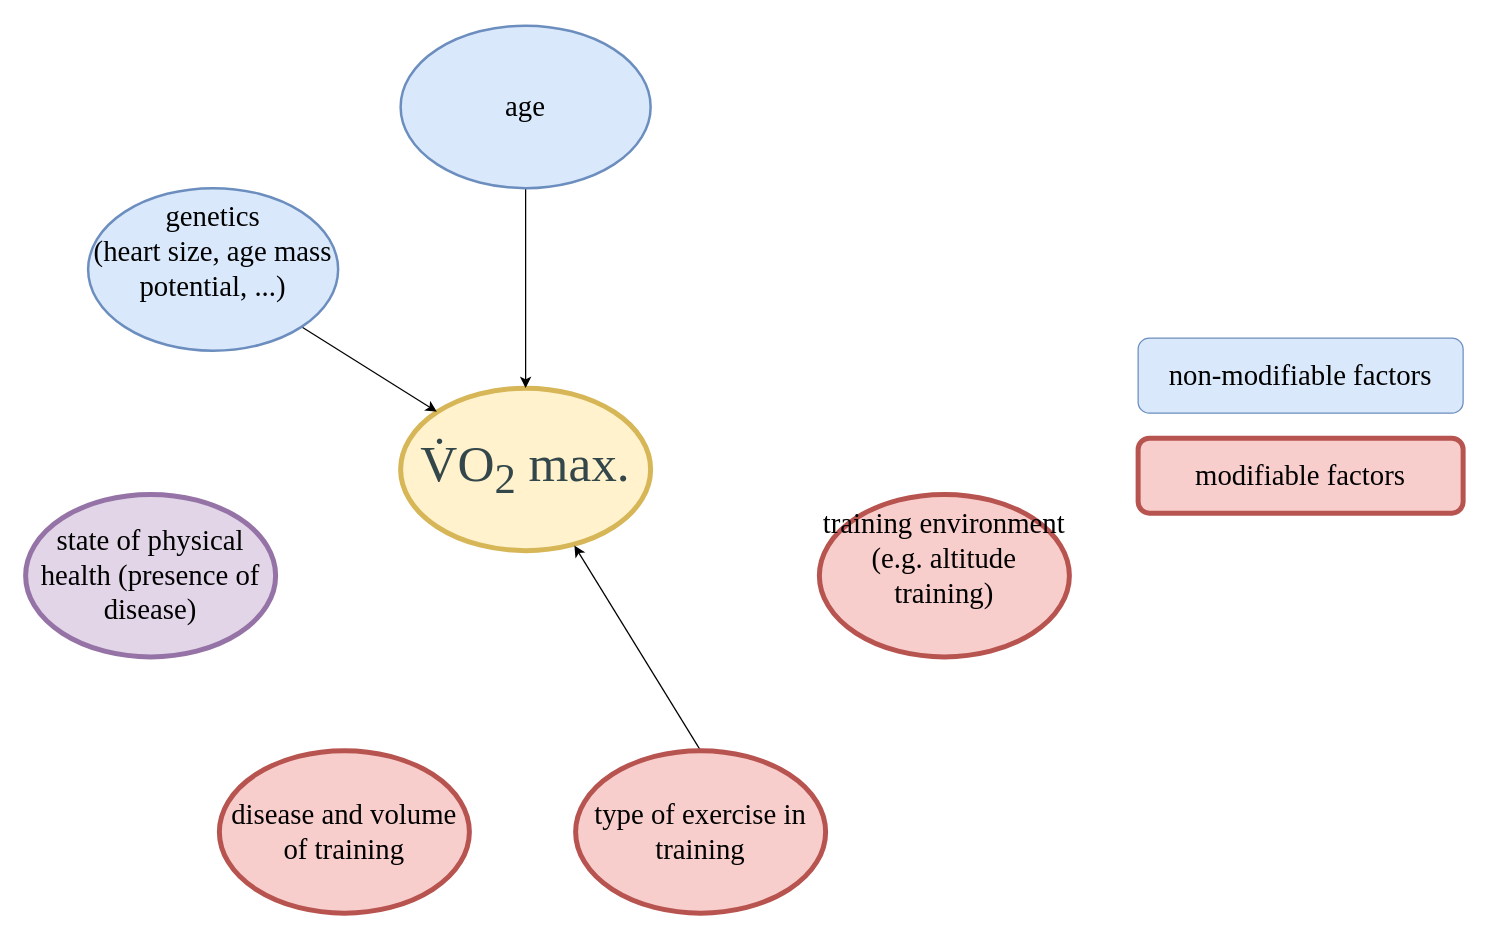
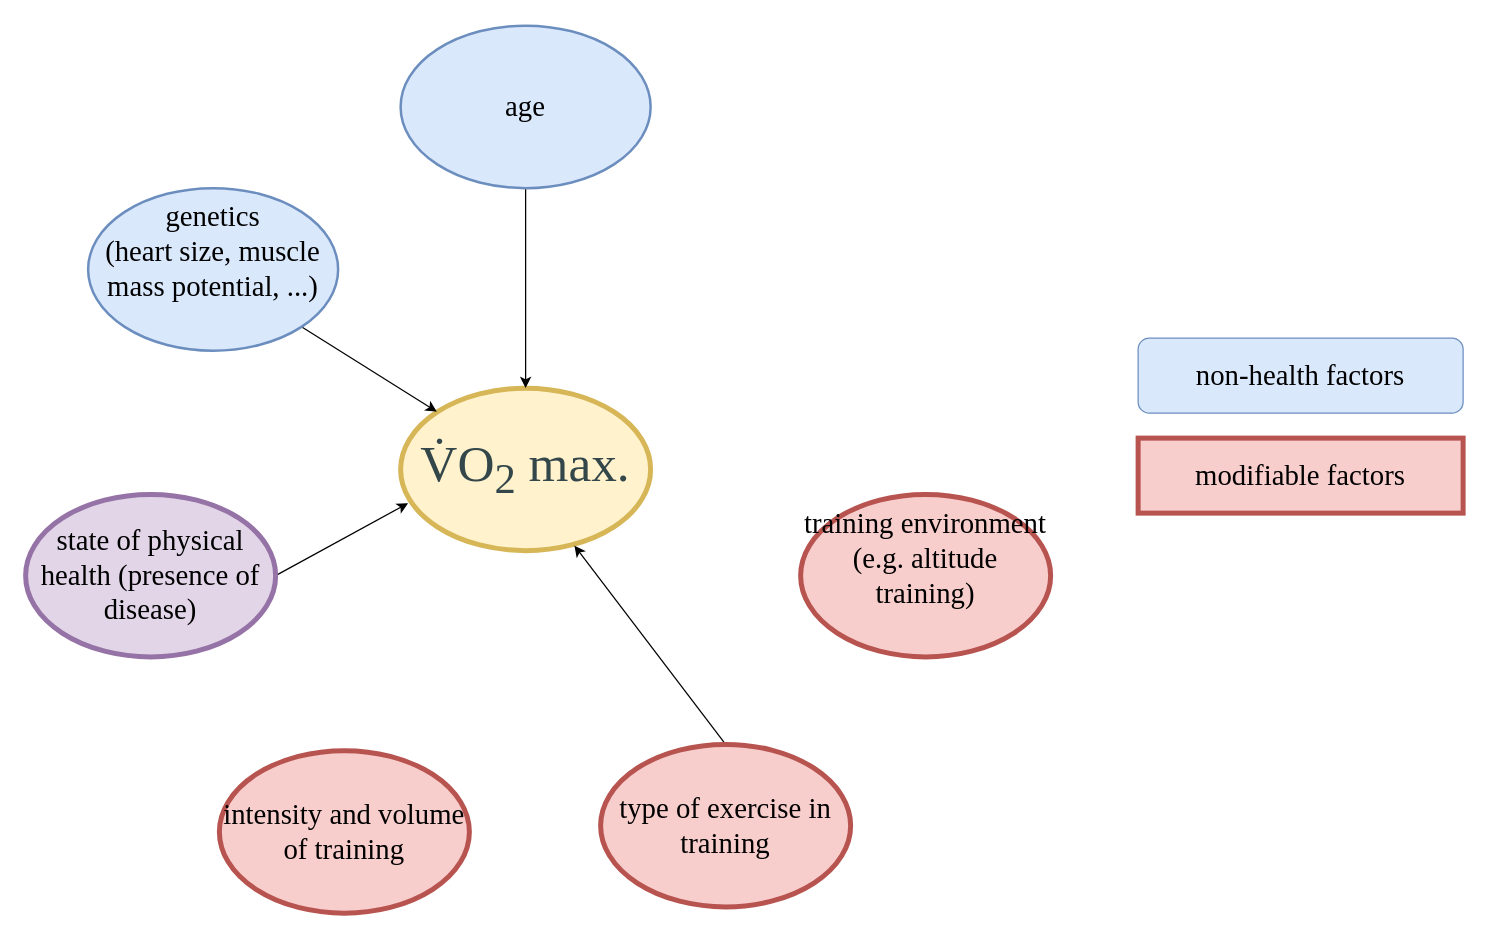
(213, 269) -> (213, 269)
(1301, 376) -> (1301, 376)
(1301, 476) -> (1301, 476)
none -> (338, 542)
(944, 576) -> (926, 576)
(344, 832) -> (344, 832)
(701, 832) -> (726, 826)
